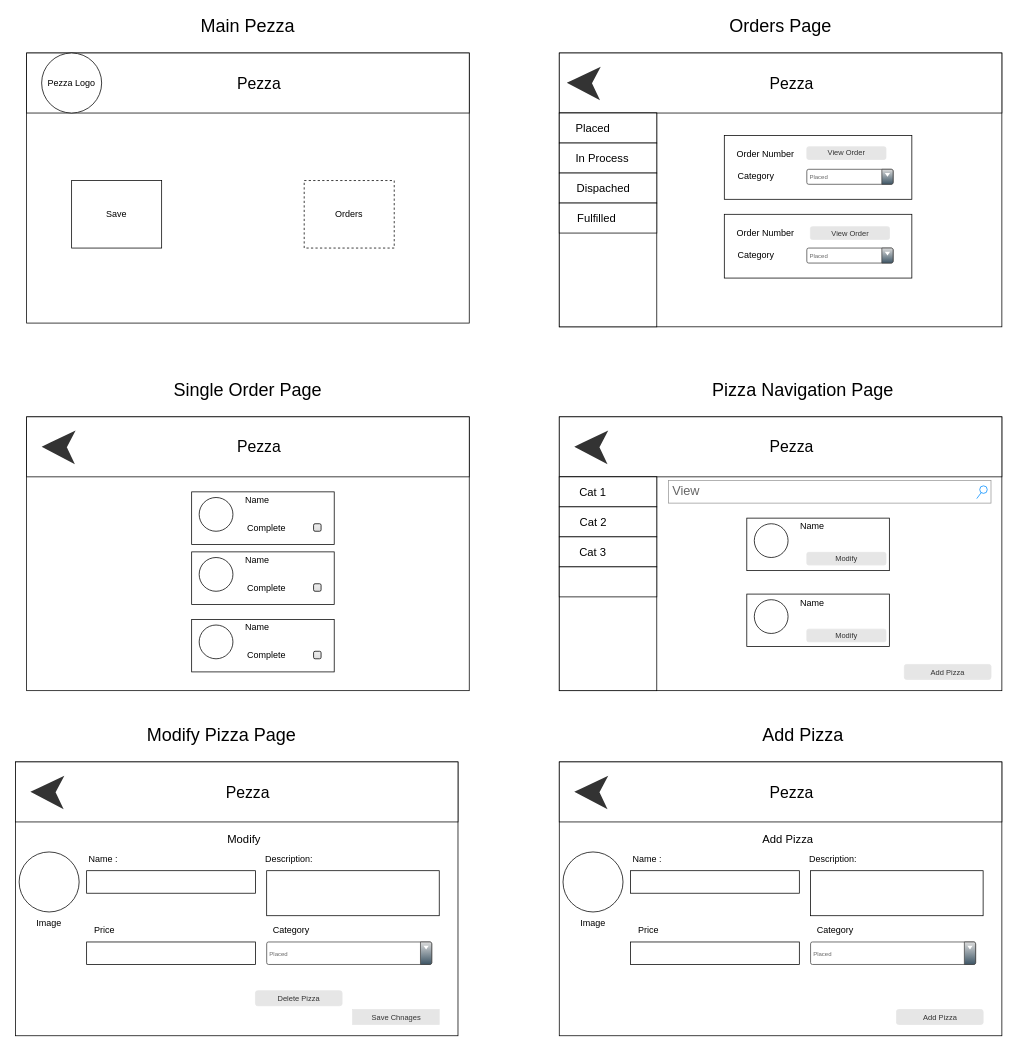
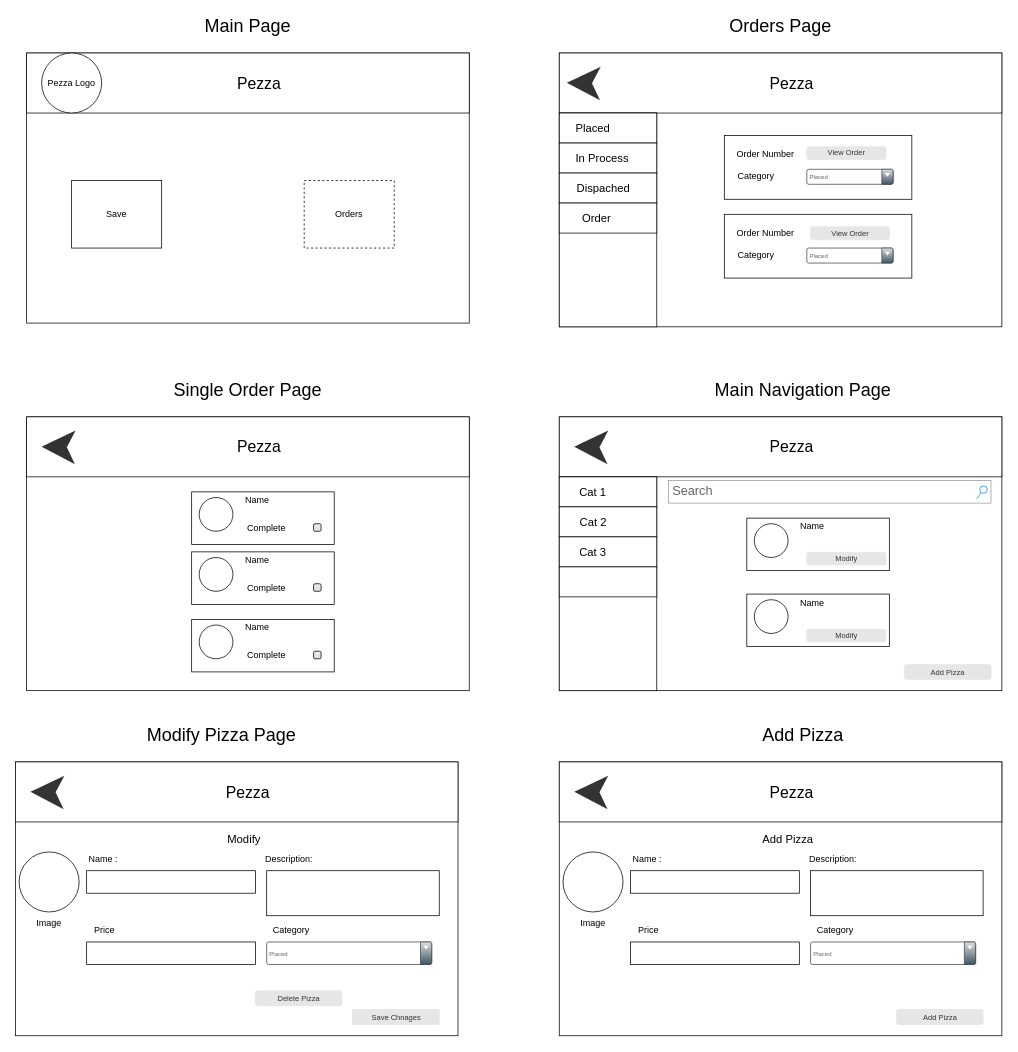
(248, 27) -> (248, 27)
(597, 218) -> (597, 218)
(803, 390) -> (803, 390)
(685, 492) -> (694, 492)
